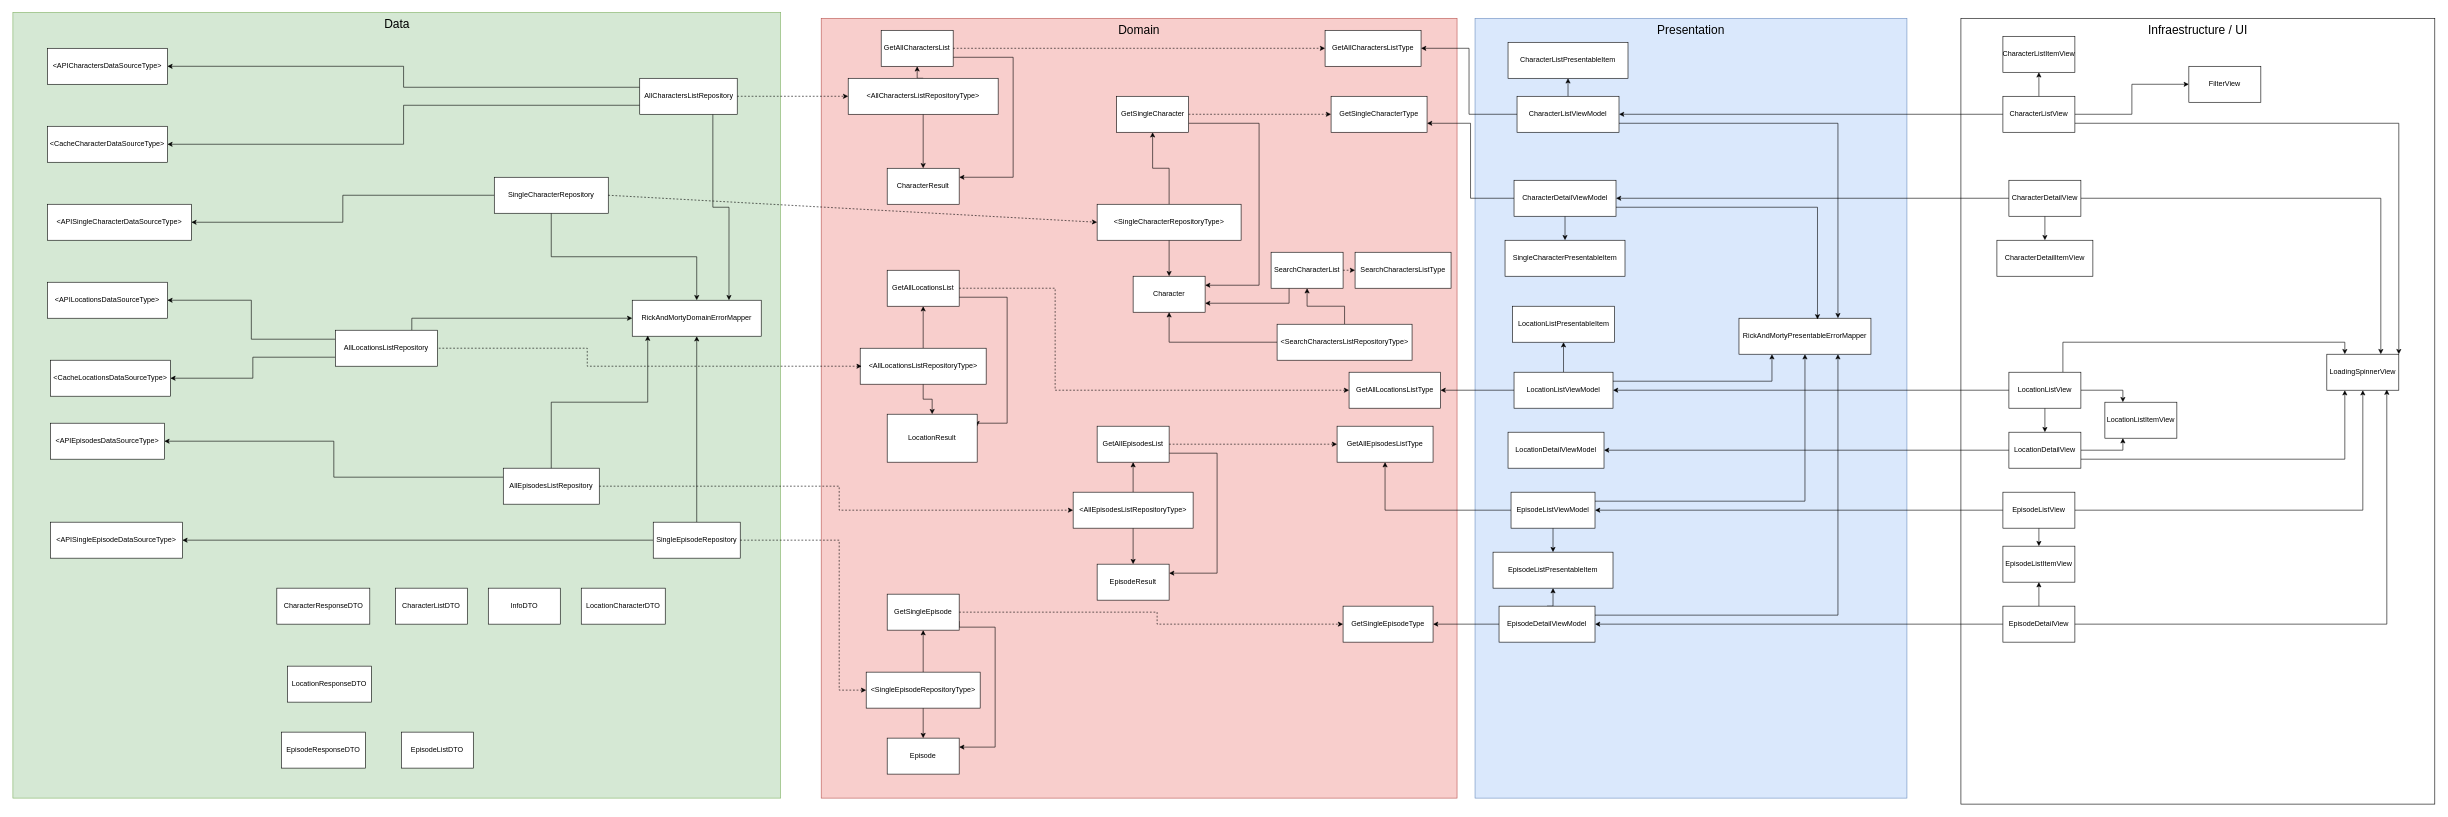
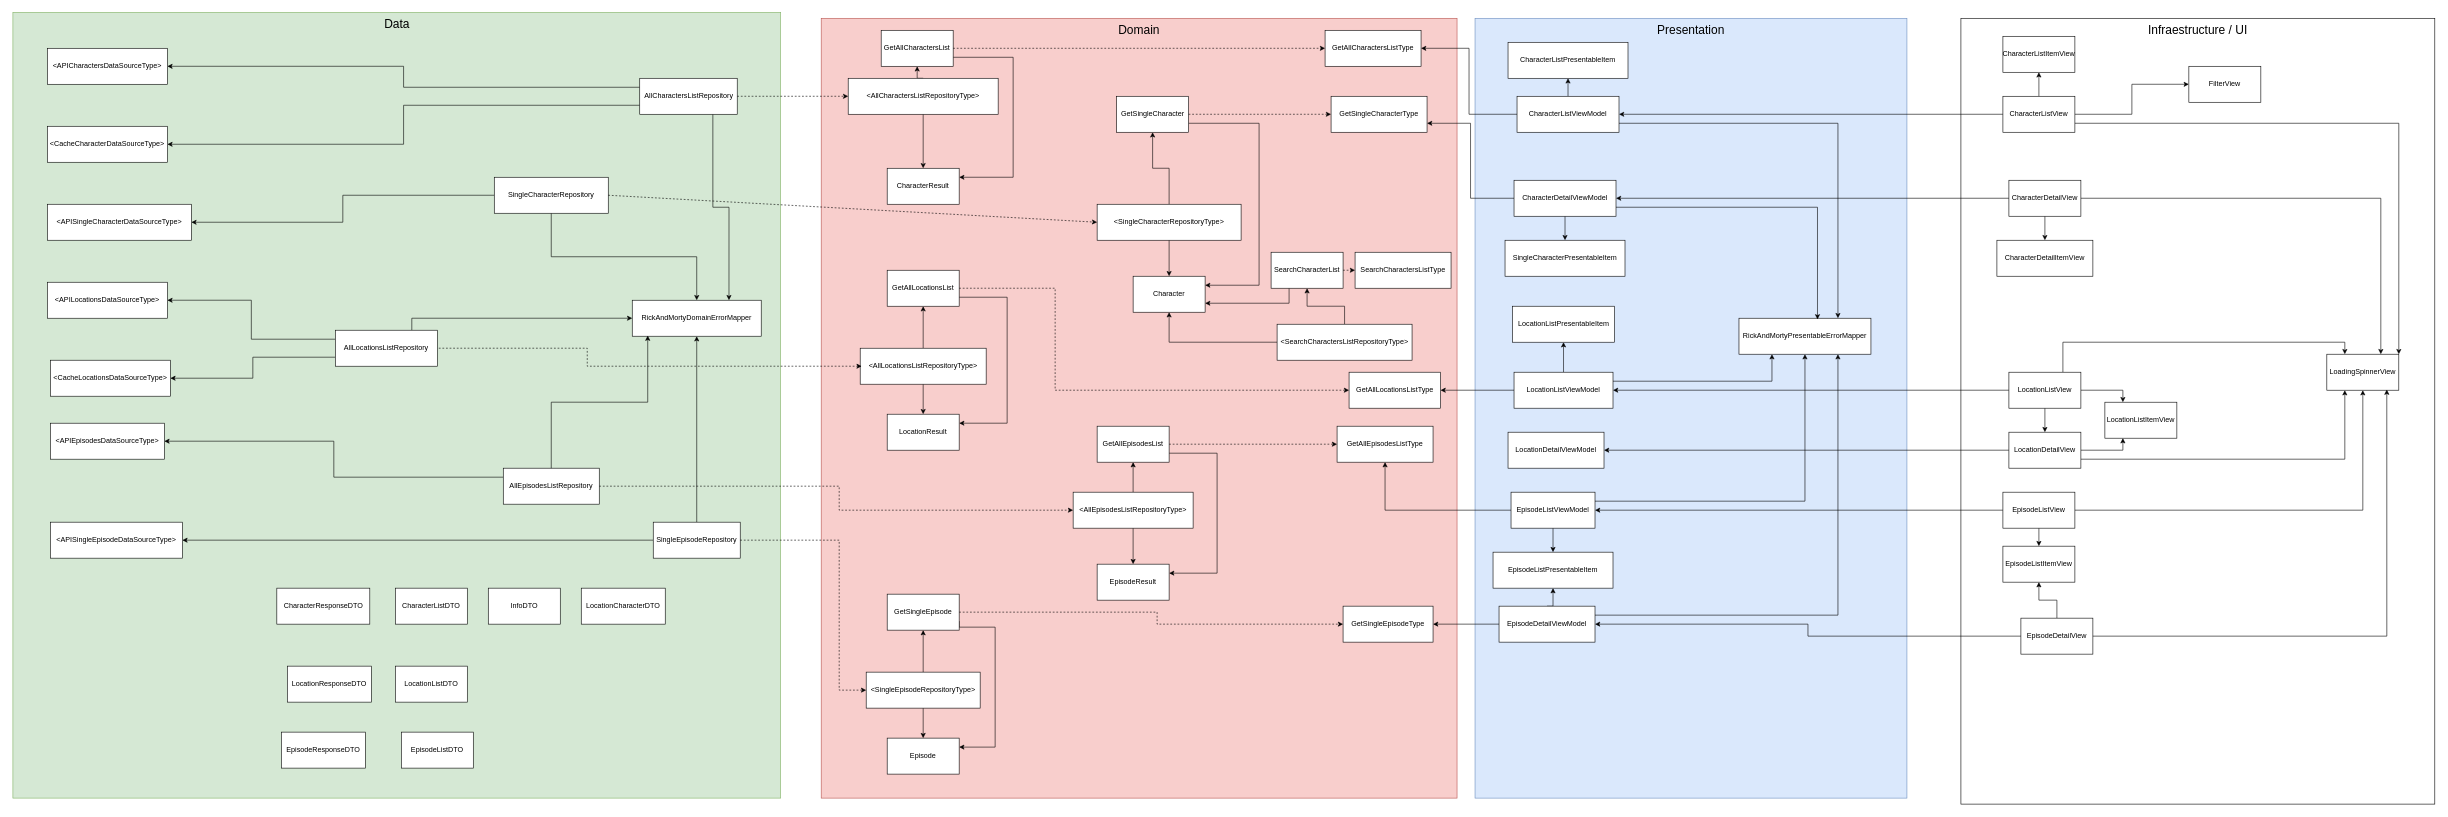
(932, 438) -> (923, 432)
(2039, 624) -> (2057, 636)
none -> (431, 684)
